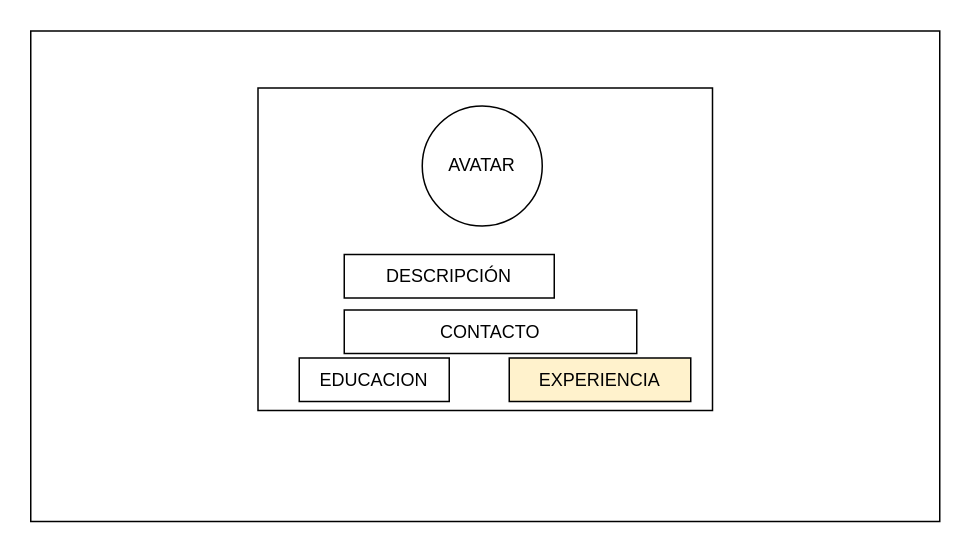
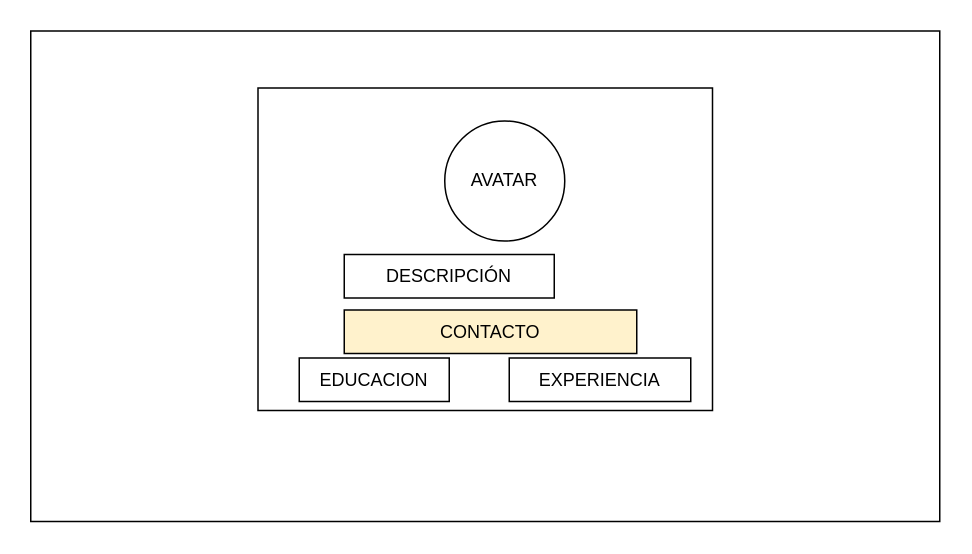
(482, 166) -> (505, 181)
(491, 332) -> (491, 332)
(600, 380) -> (600, 380)
